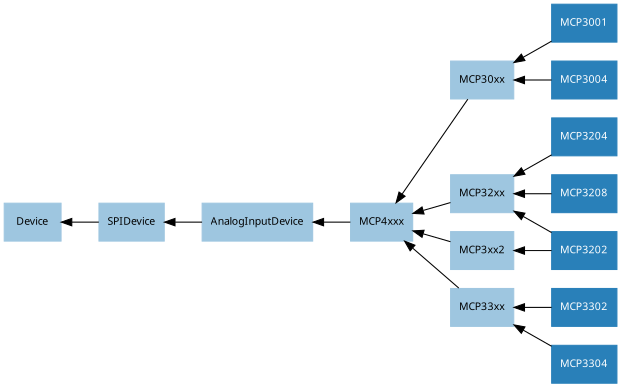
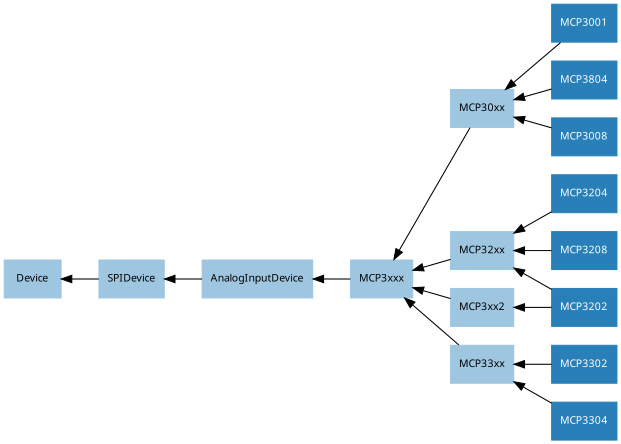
(584, 80) -> (584, 80)
none -> (584, 137)
(382, 222) -> (382, 279)
